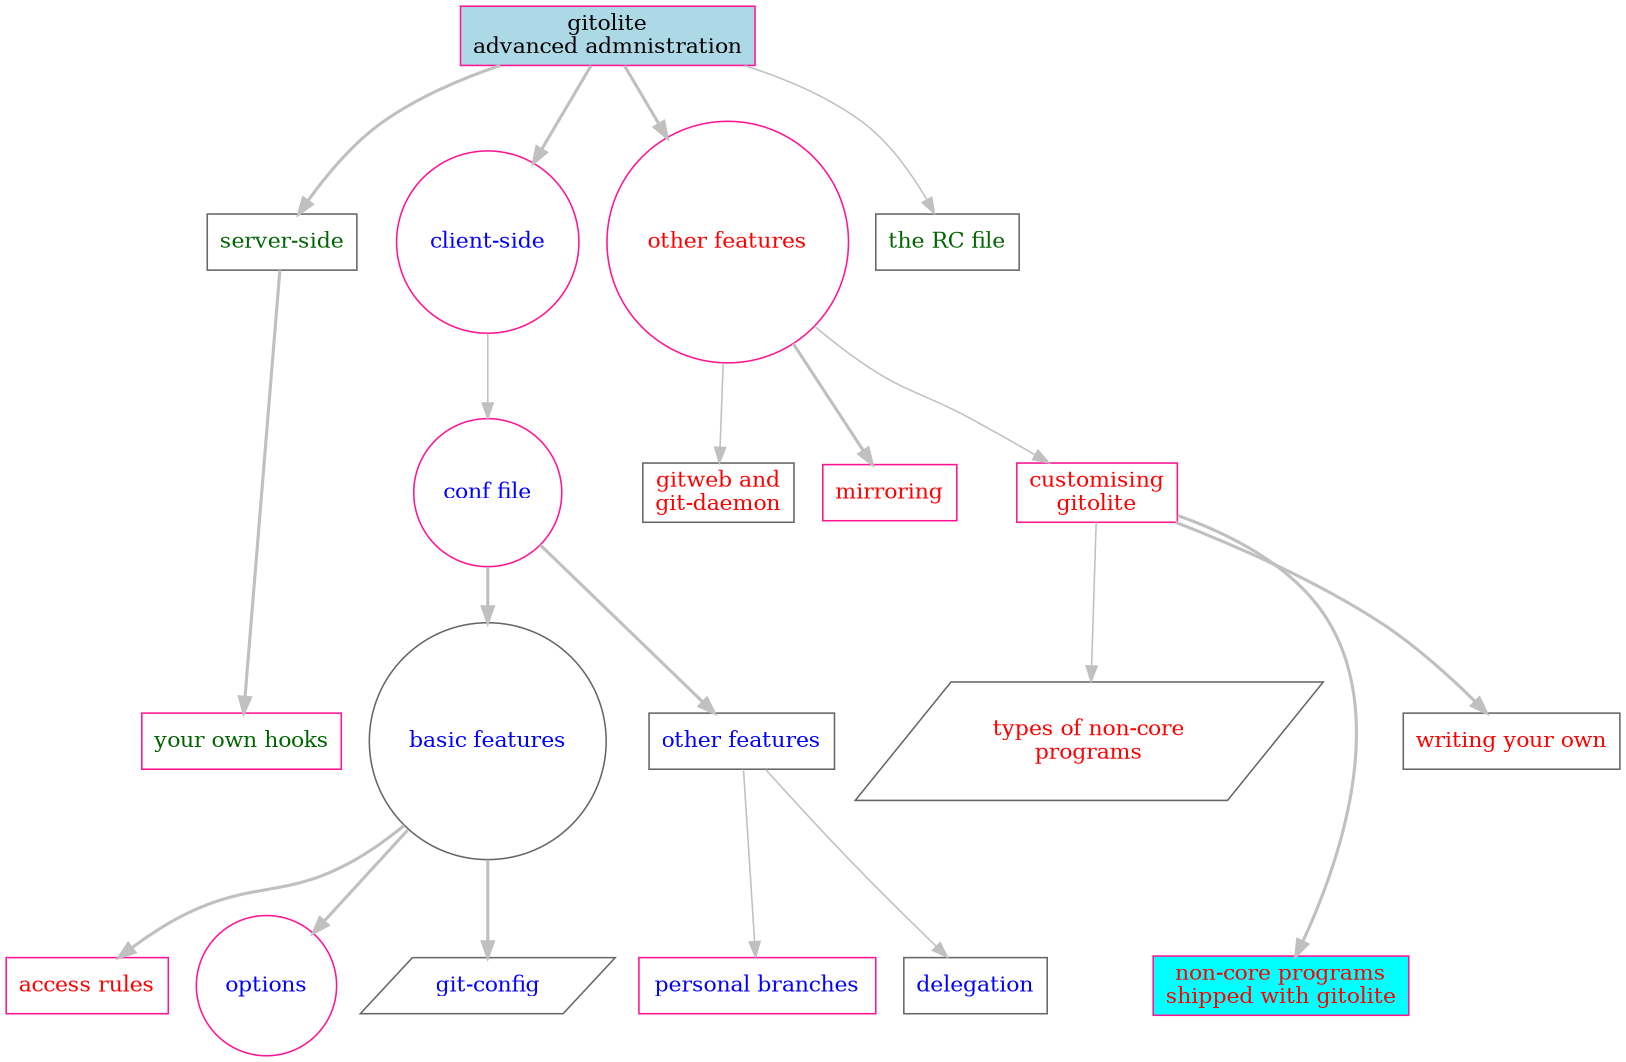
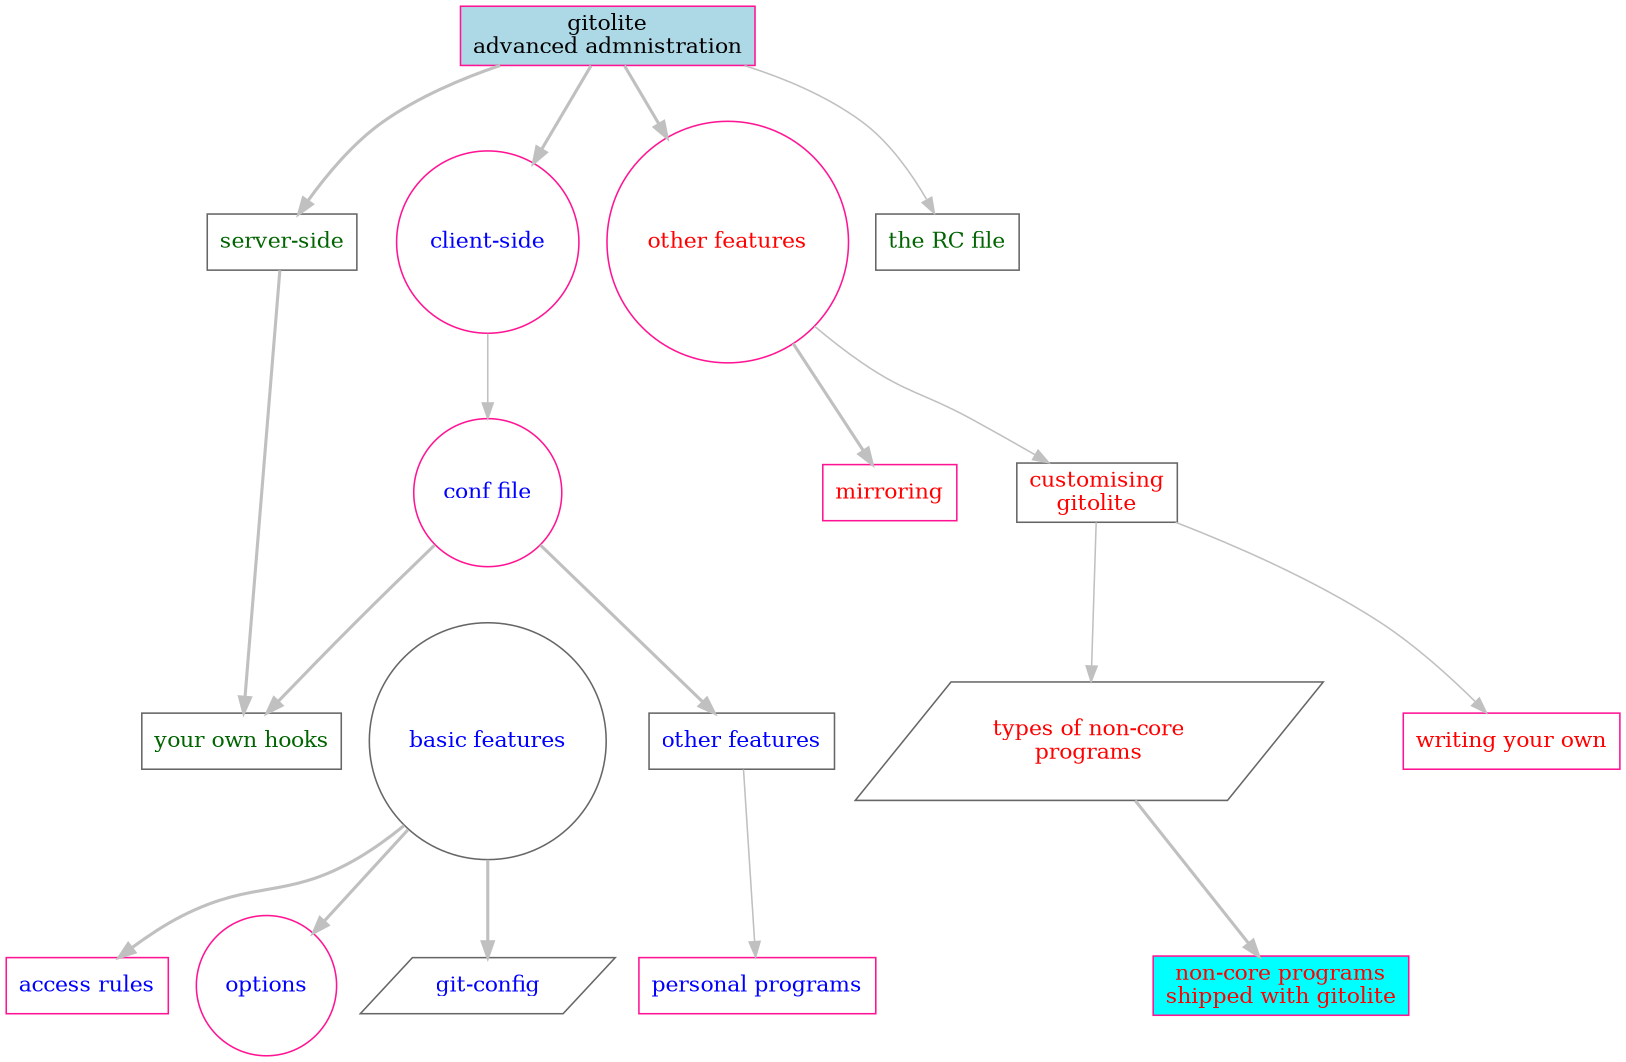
(718, 493) -> none
(1097, 493) -> (1097, 493)
(488, 587) -> (355, 623)
(1335, 596) -> (1335, 596)
(1352, 690) -> (1192, 872)
(242, 741) -> (242, 741)
(1512, 741) -> (1512, 741)
(87, 986) -> (87, 986)
(757, 986) -> (757, 986)
(976, 986) -> none
